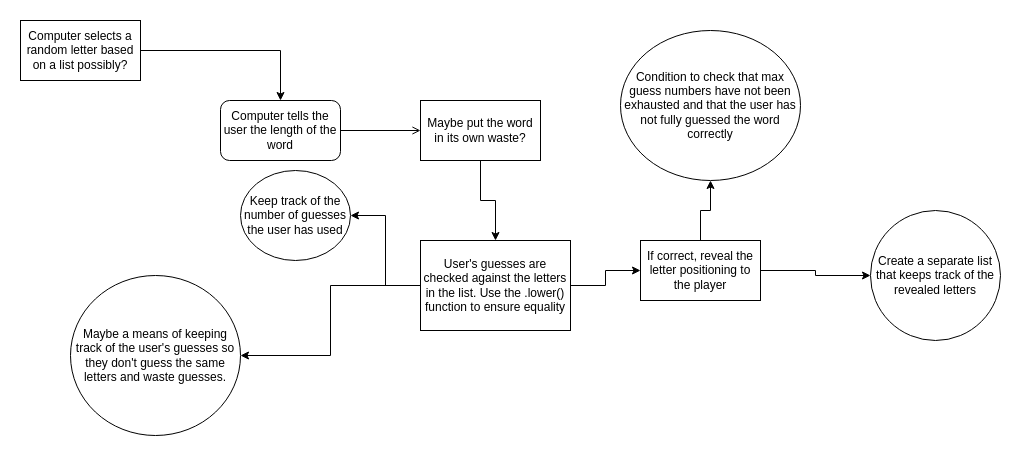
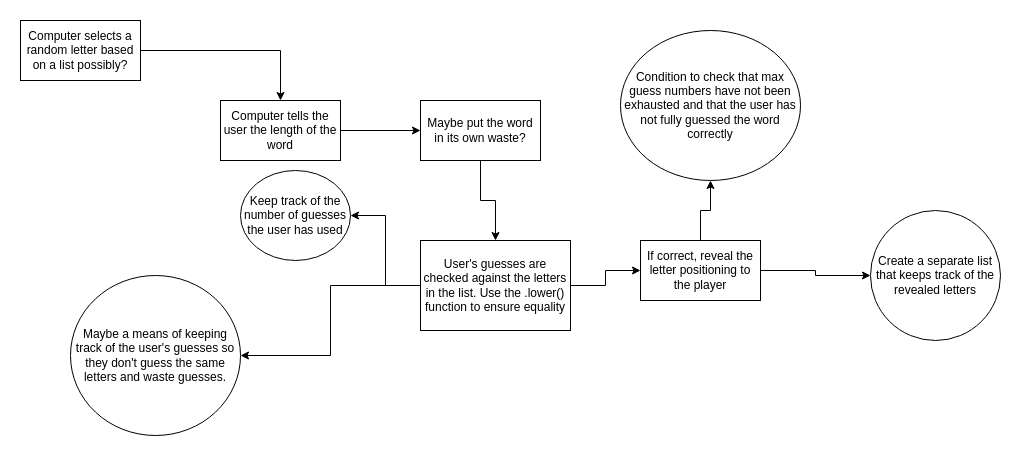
(281, 131) -> (281, 131)
(414, 131) -> (412, 131)
